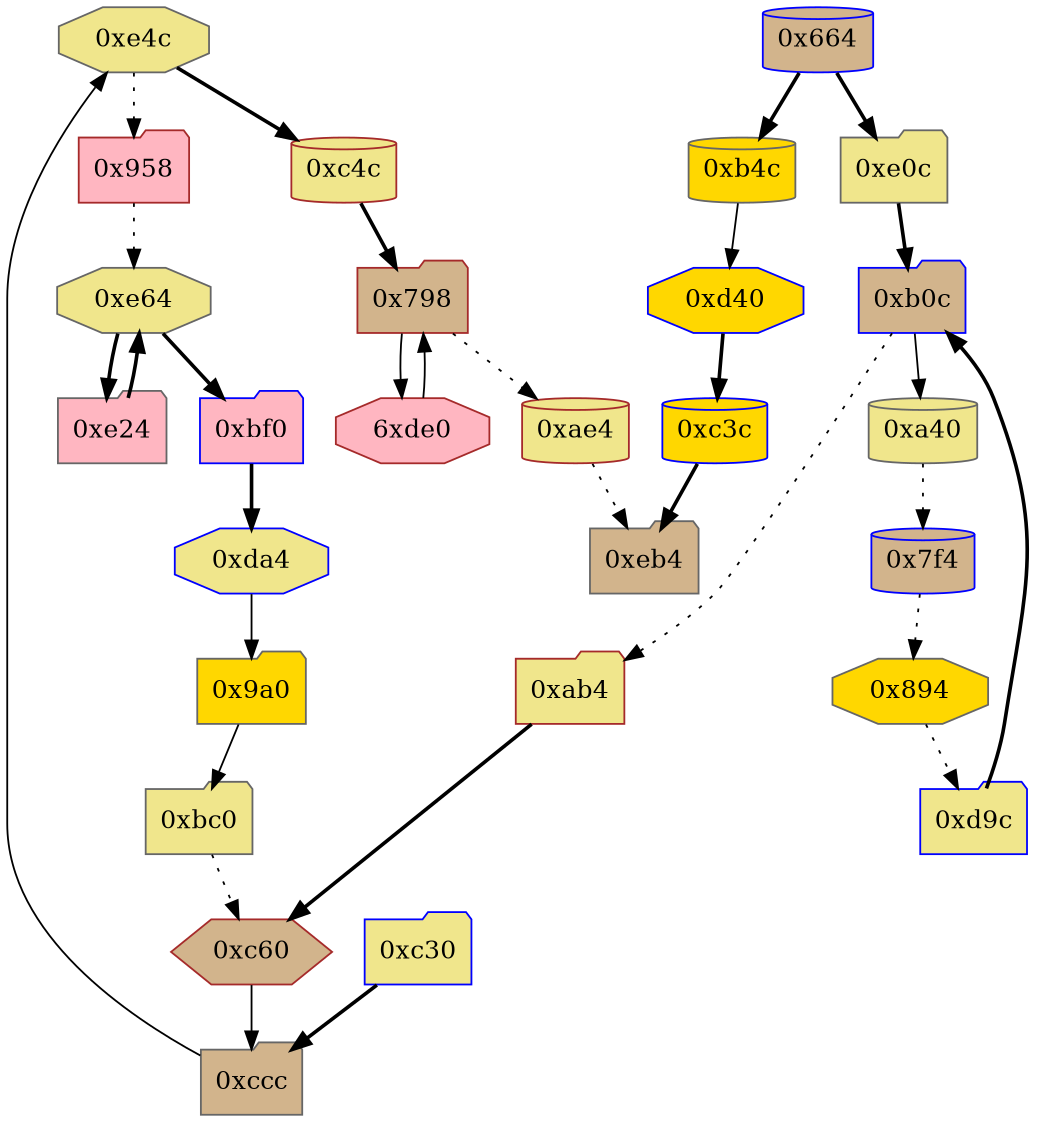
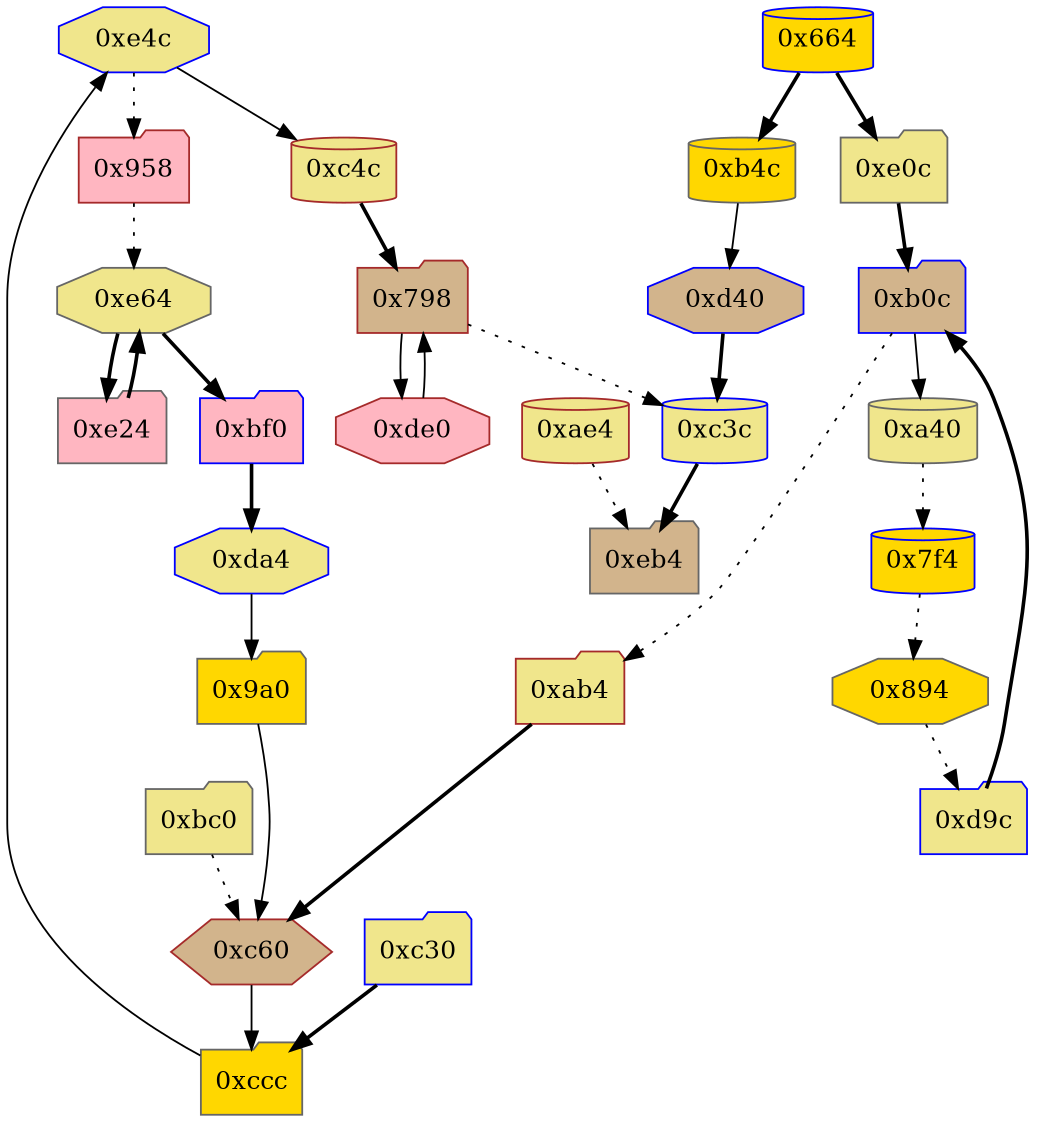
(134, 40) -> (134, 40)
(818, 40) -> (818, 40)
(228, 99) -> (228, 99)
(726, 300) -> (726, 300)
(488, 361) -> (557, 361)
(413, 431) -> (413, 431)
(715, 431) -> (715, 431)
(923, 561) -> (923, 561)
(229, 748) -> (269, 812)
(252, 1082) -> (252, 1082)
